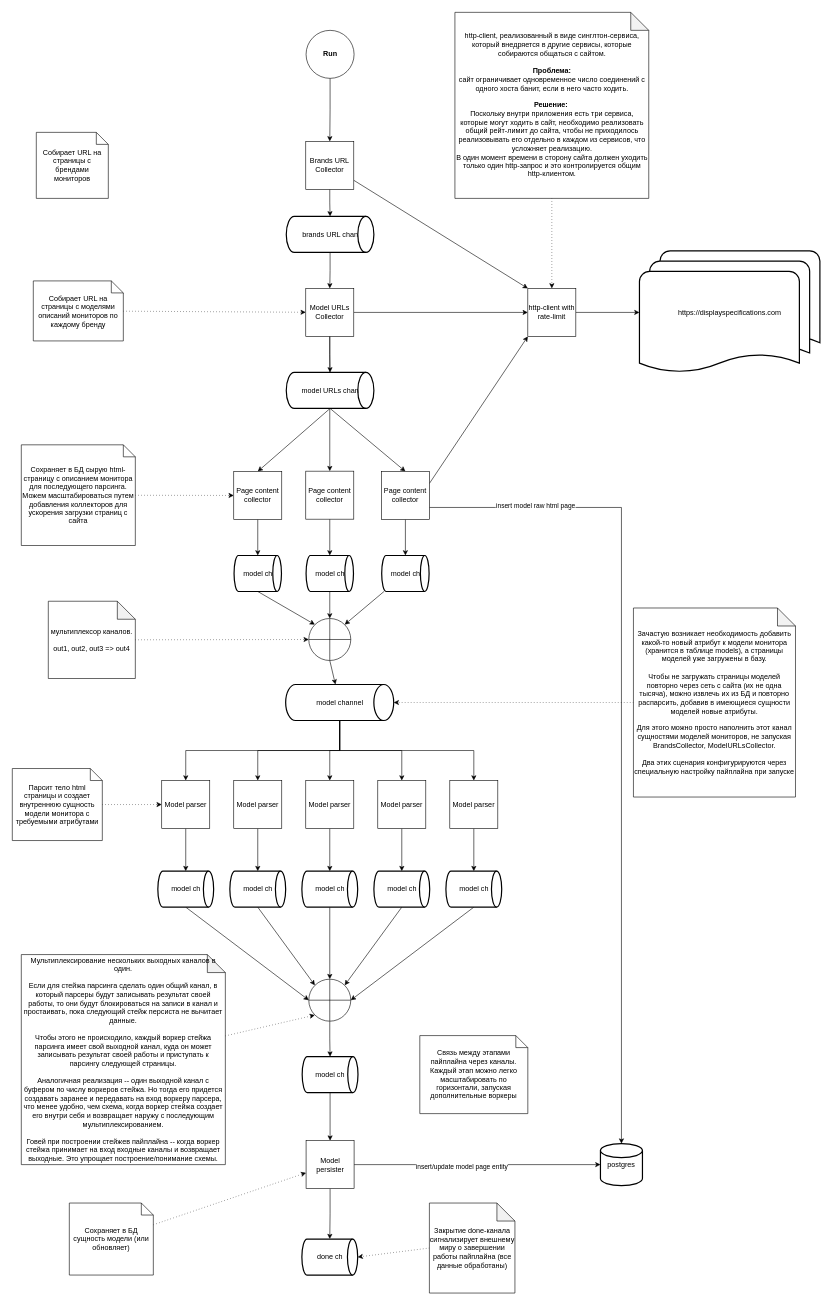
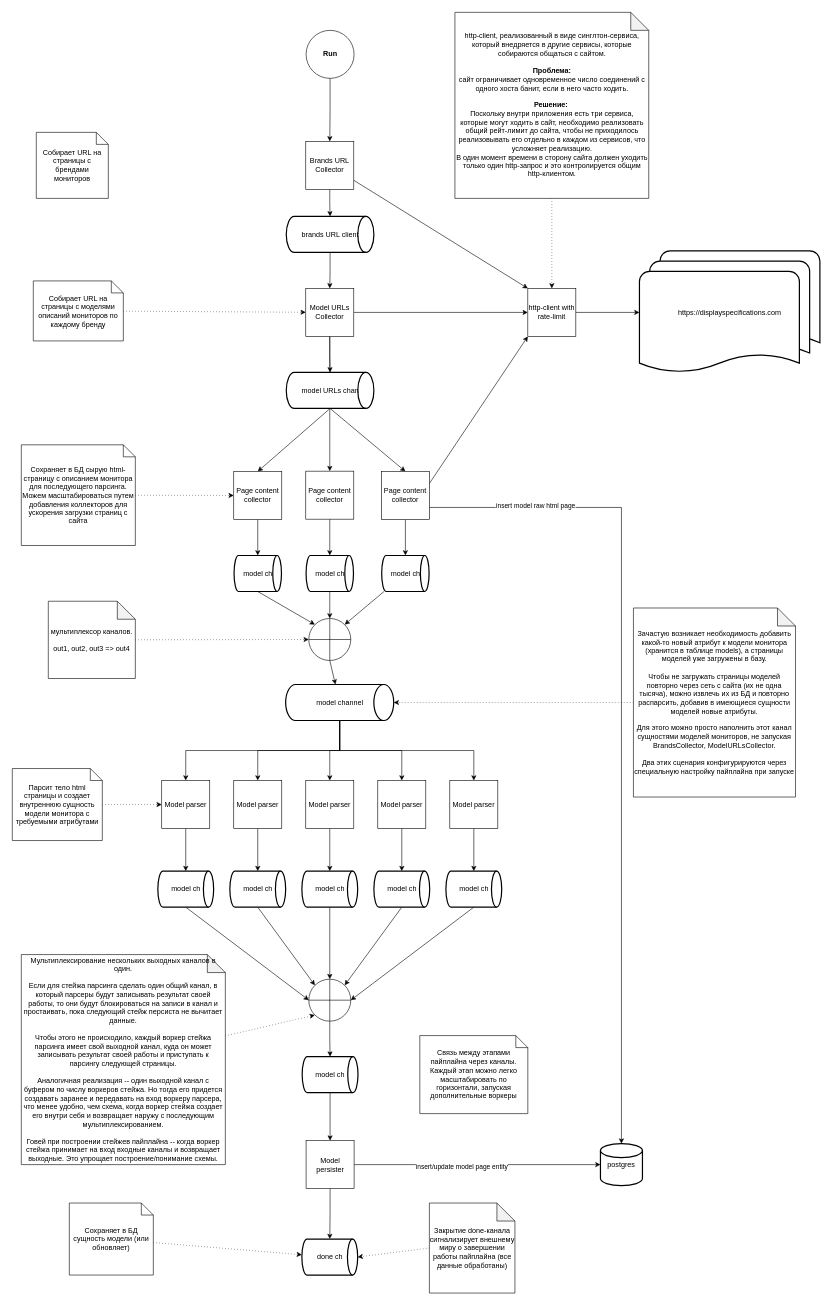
(330, 234) -> (330, 234)
(300, 1174) -> (296, 1254)
